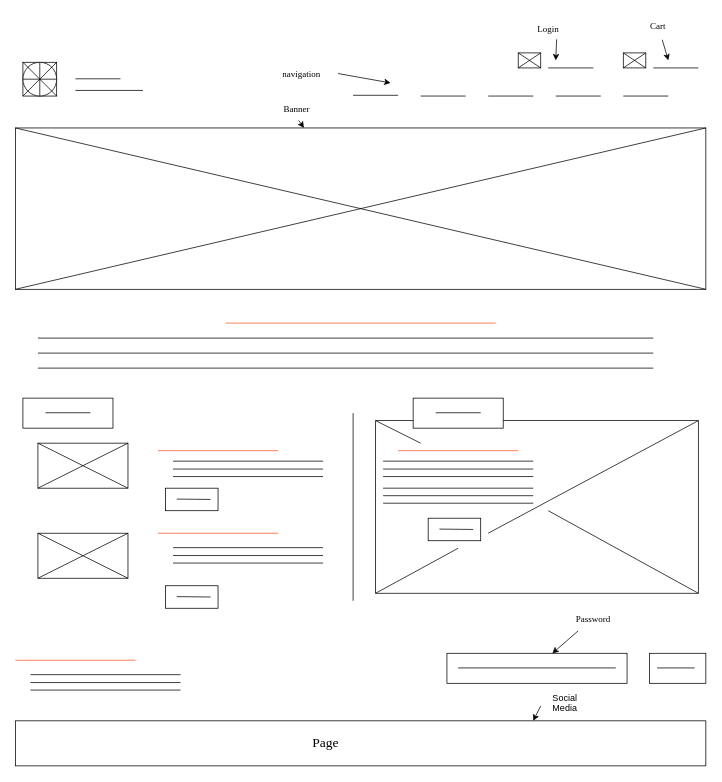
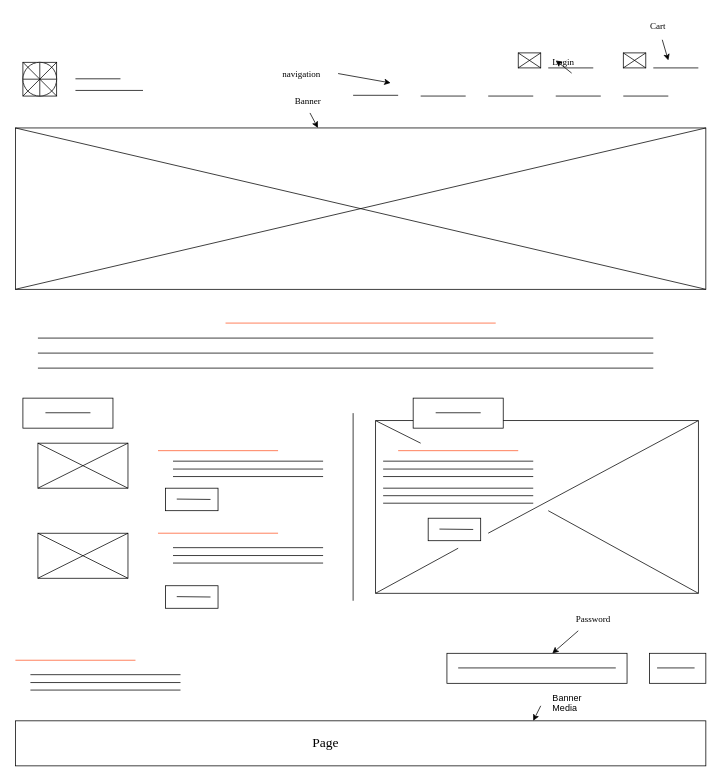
(563, 29) -> (578, 62)
(282, 109) -> (293, 102)
(567, 702) -> (567, 702)
